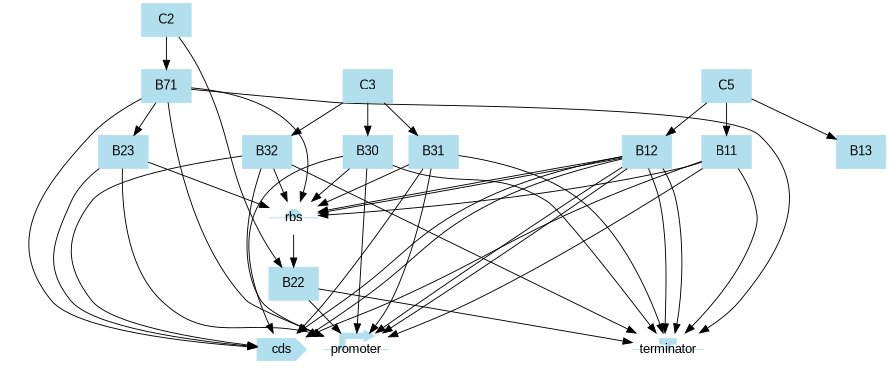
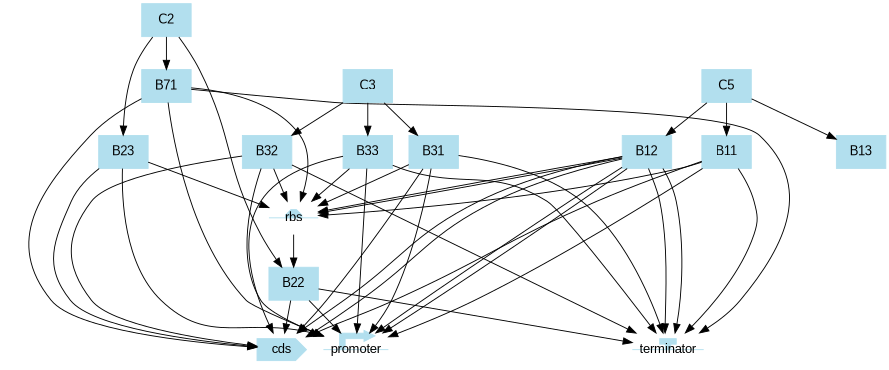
(147, 115) -> (130, 79)
(368, 152) -> (368, 152)
none -> (289, 312)
